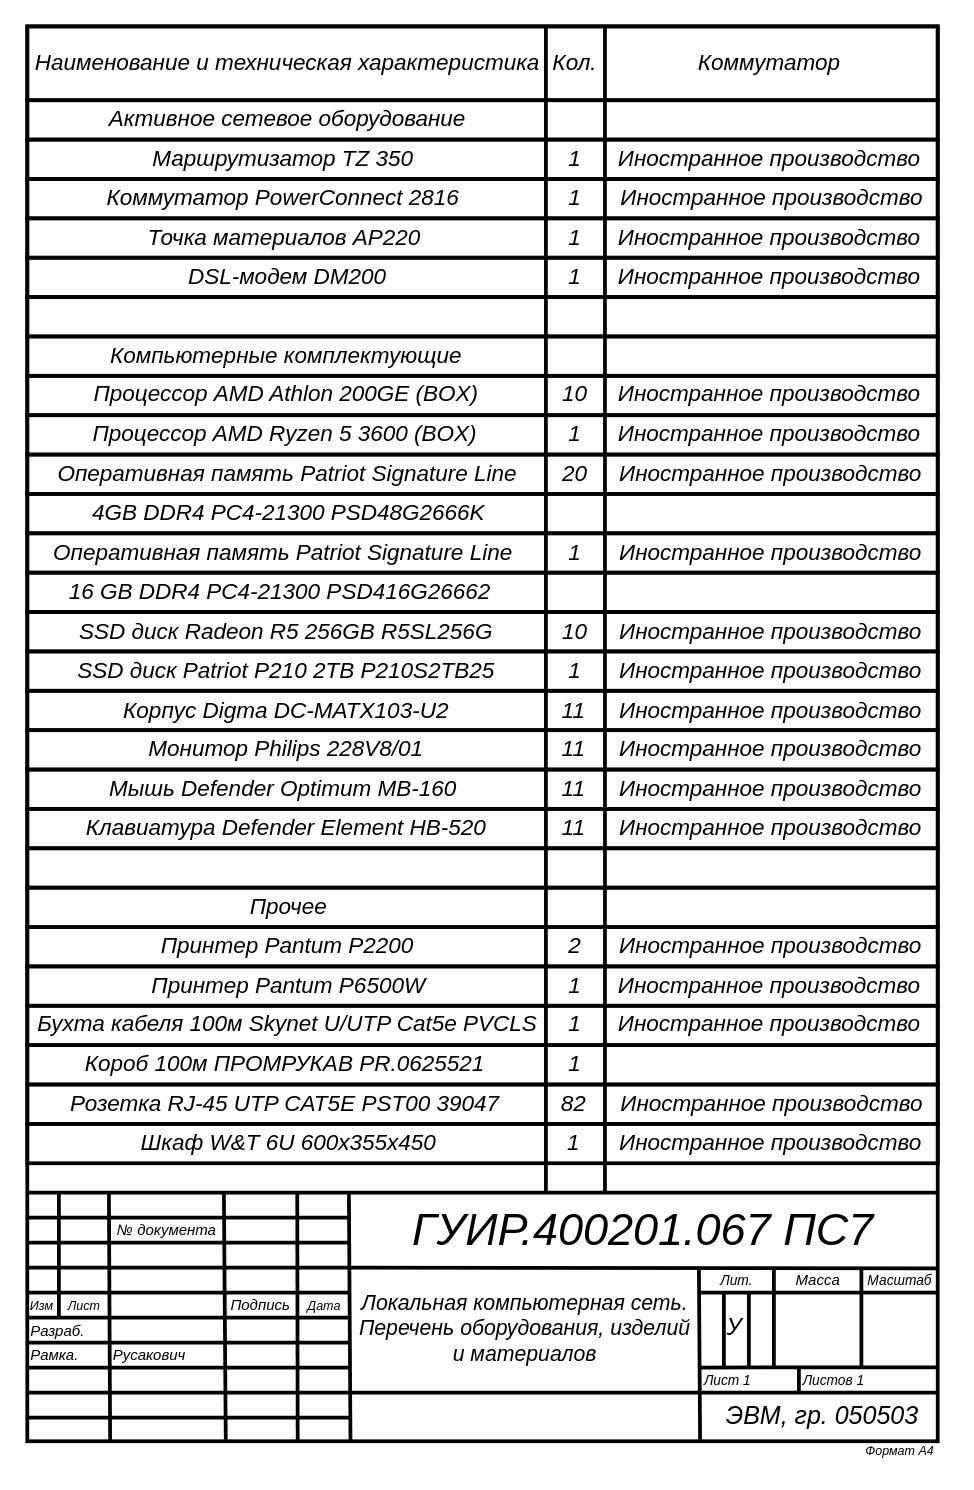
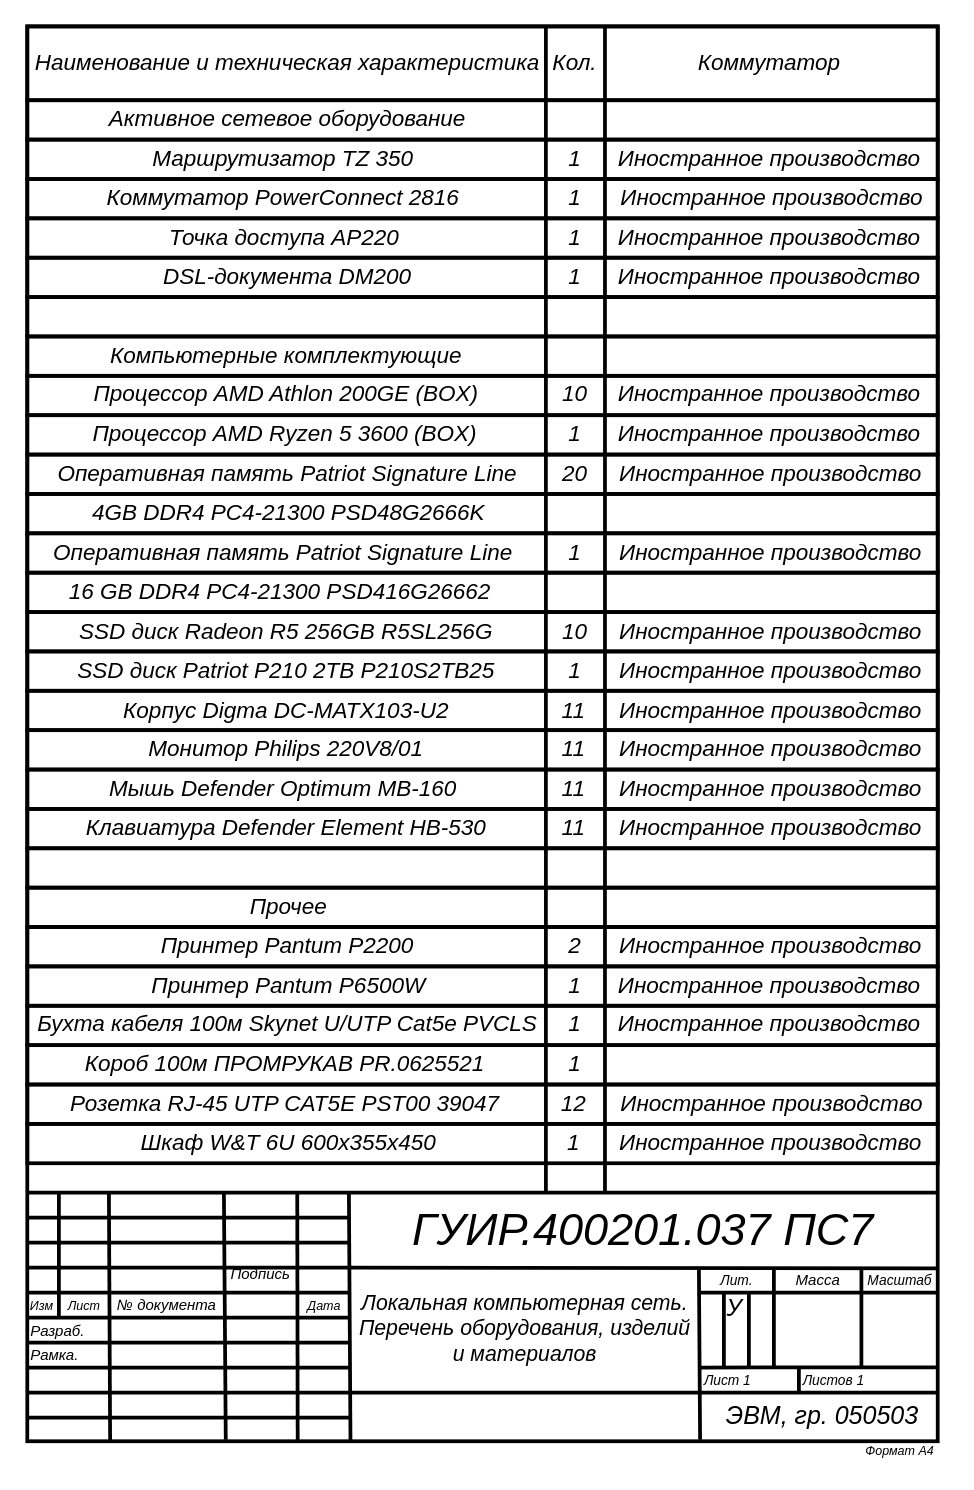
(288, 238) -> (288, 238)
(288, 277) -> (288, 277)
(286, 749) -> (286, 749)
(286, 828) -> (286, 828)
(574, 1104) -> (574, 1104)
(643, 1229) -> (643, 1229)
(166, 1230) -> (166, 1305)
(260, 1305) -> (260, 1274)
(738, 1328) -> (738, 1309)
(166, 1356) -> none
